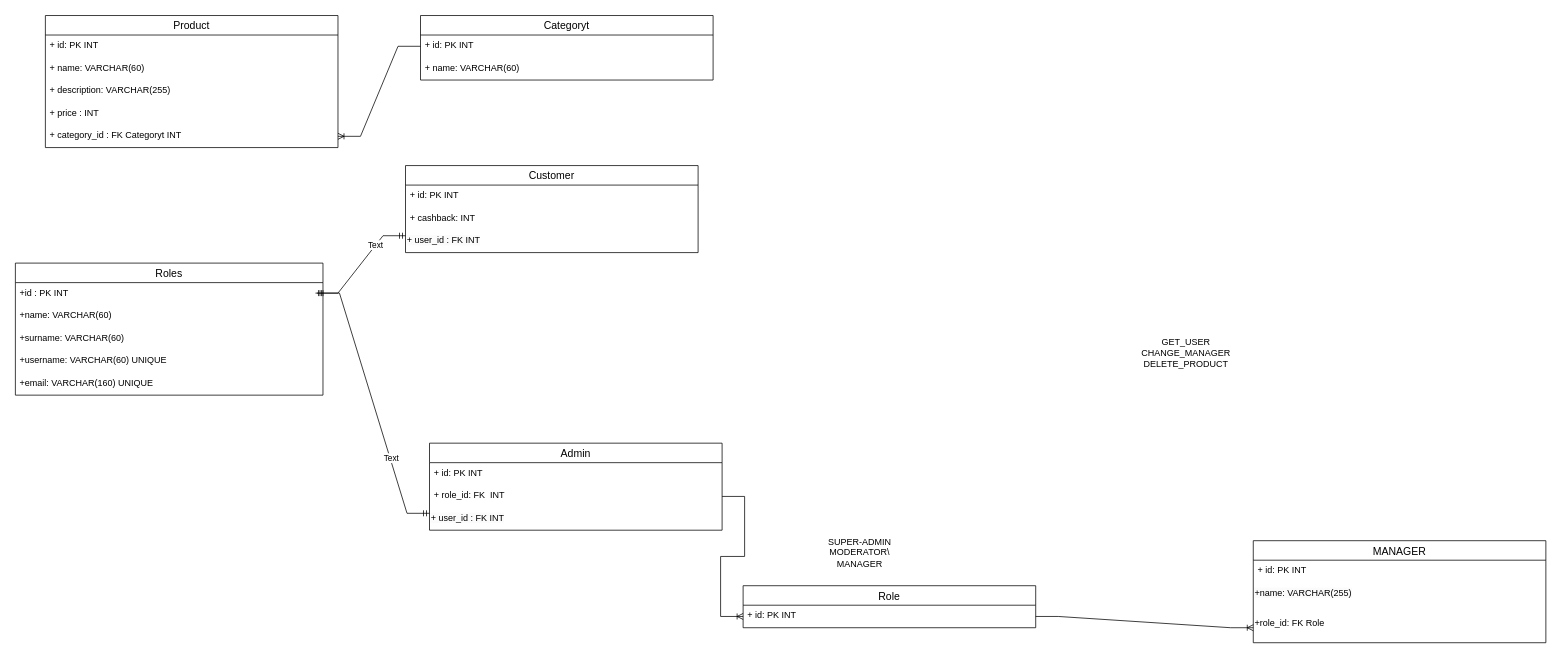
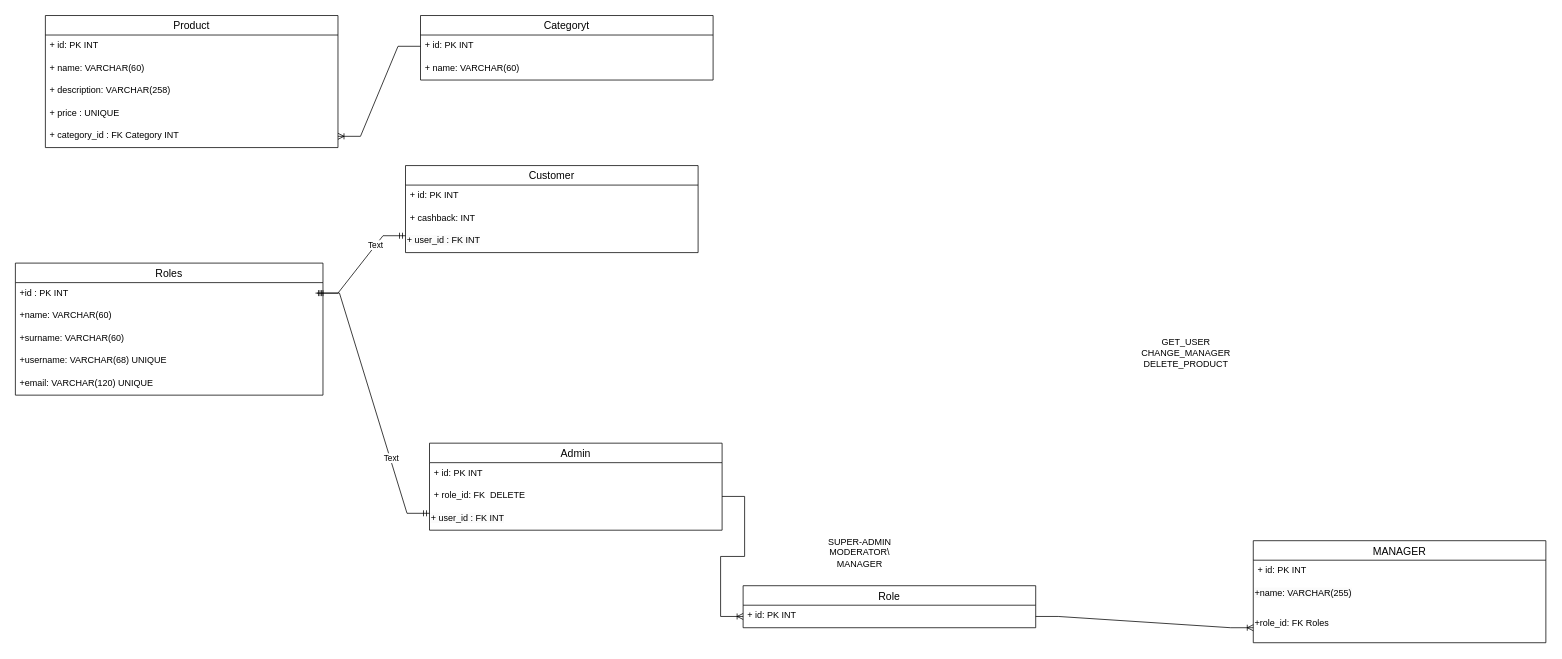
(112, 90) -> (112, 90)
(76, 113) -> (84, 113)
(122, 135) -> (119, 135)
(89, 360) -> (89, 360)
(82, 383) -> (82, 383)
(472, 495) -> (479, 495)
(1290, 623) -> (1293, 623)
